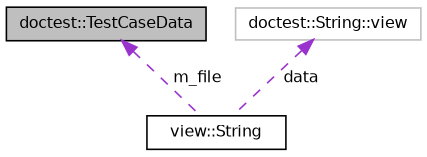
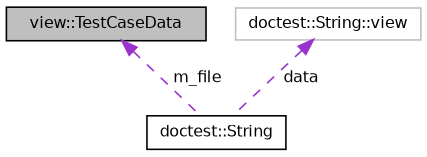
(106, 24) -> (106, 24)
(216, 133) -> (216, 133)
